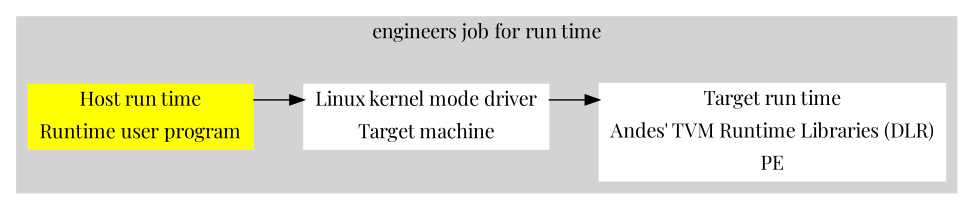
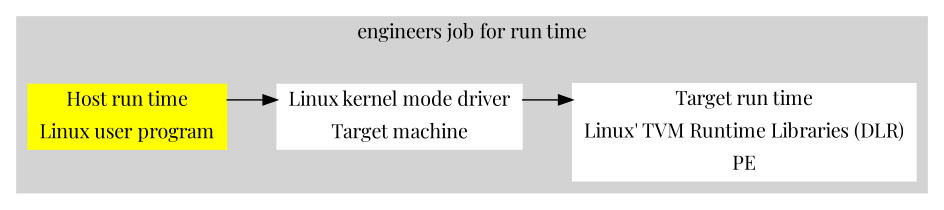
(141, 132) -> (127, 132)
(772, 132) -> (744, 132)
